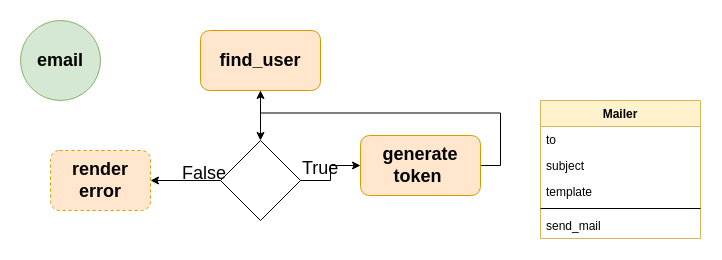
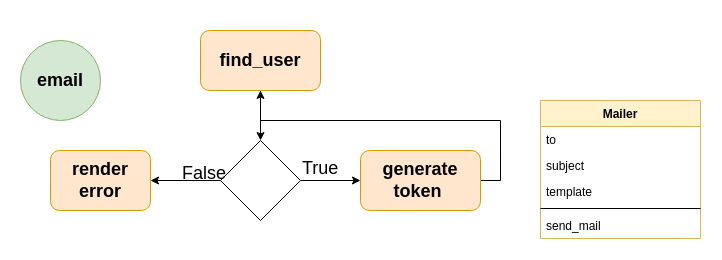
(61, 61) -> (61, 81)
(421, 166) -> (421, 181)
(101, 181) -> (101, 181)
